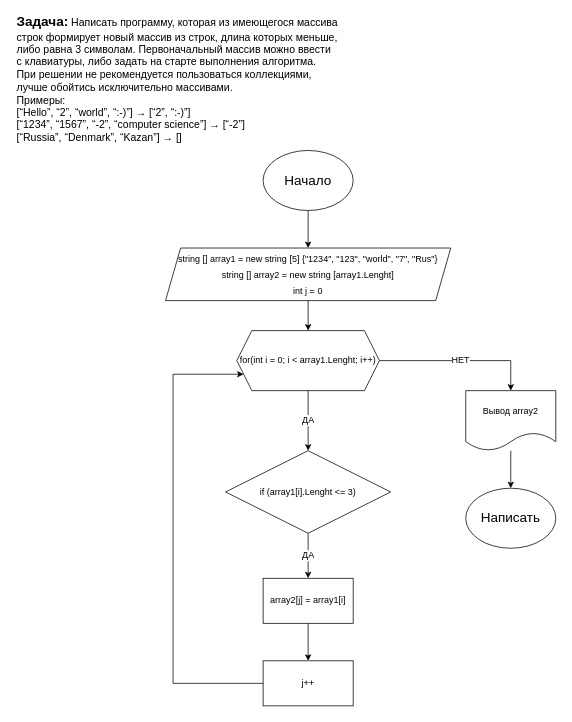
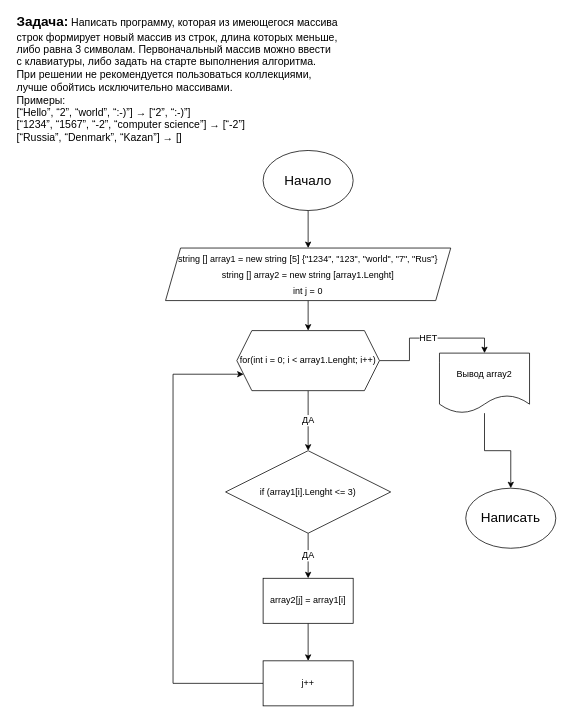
(510, 420) -> (484, 383)
